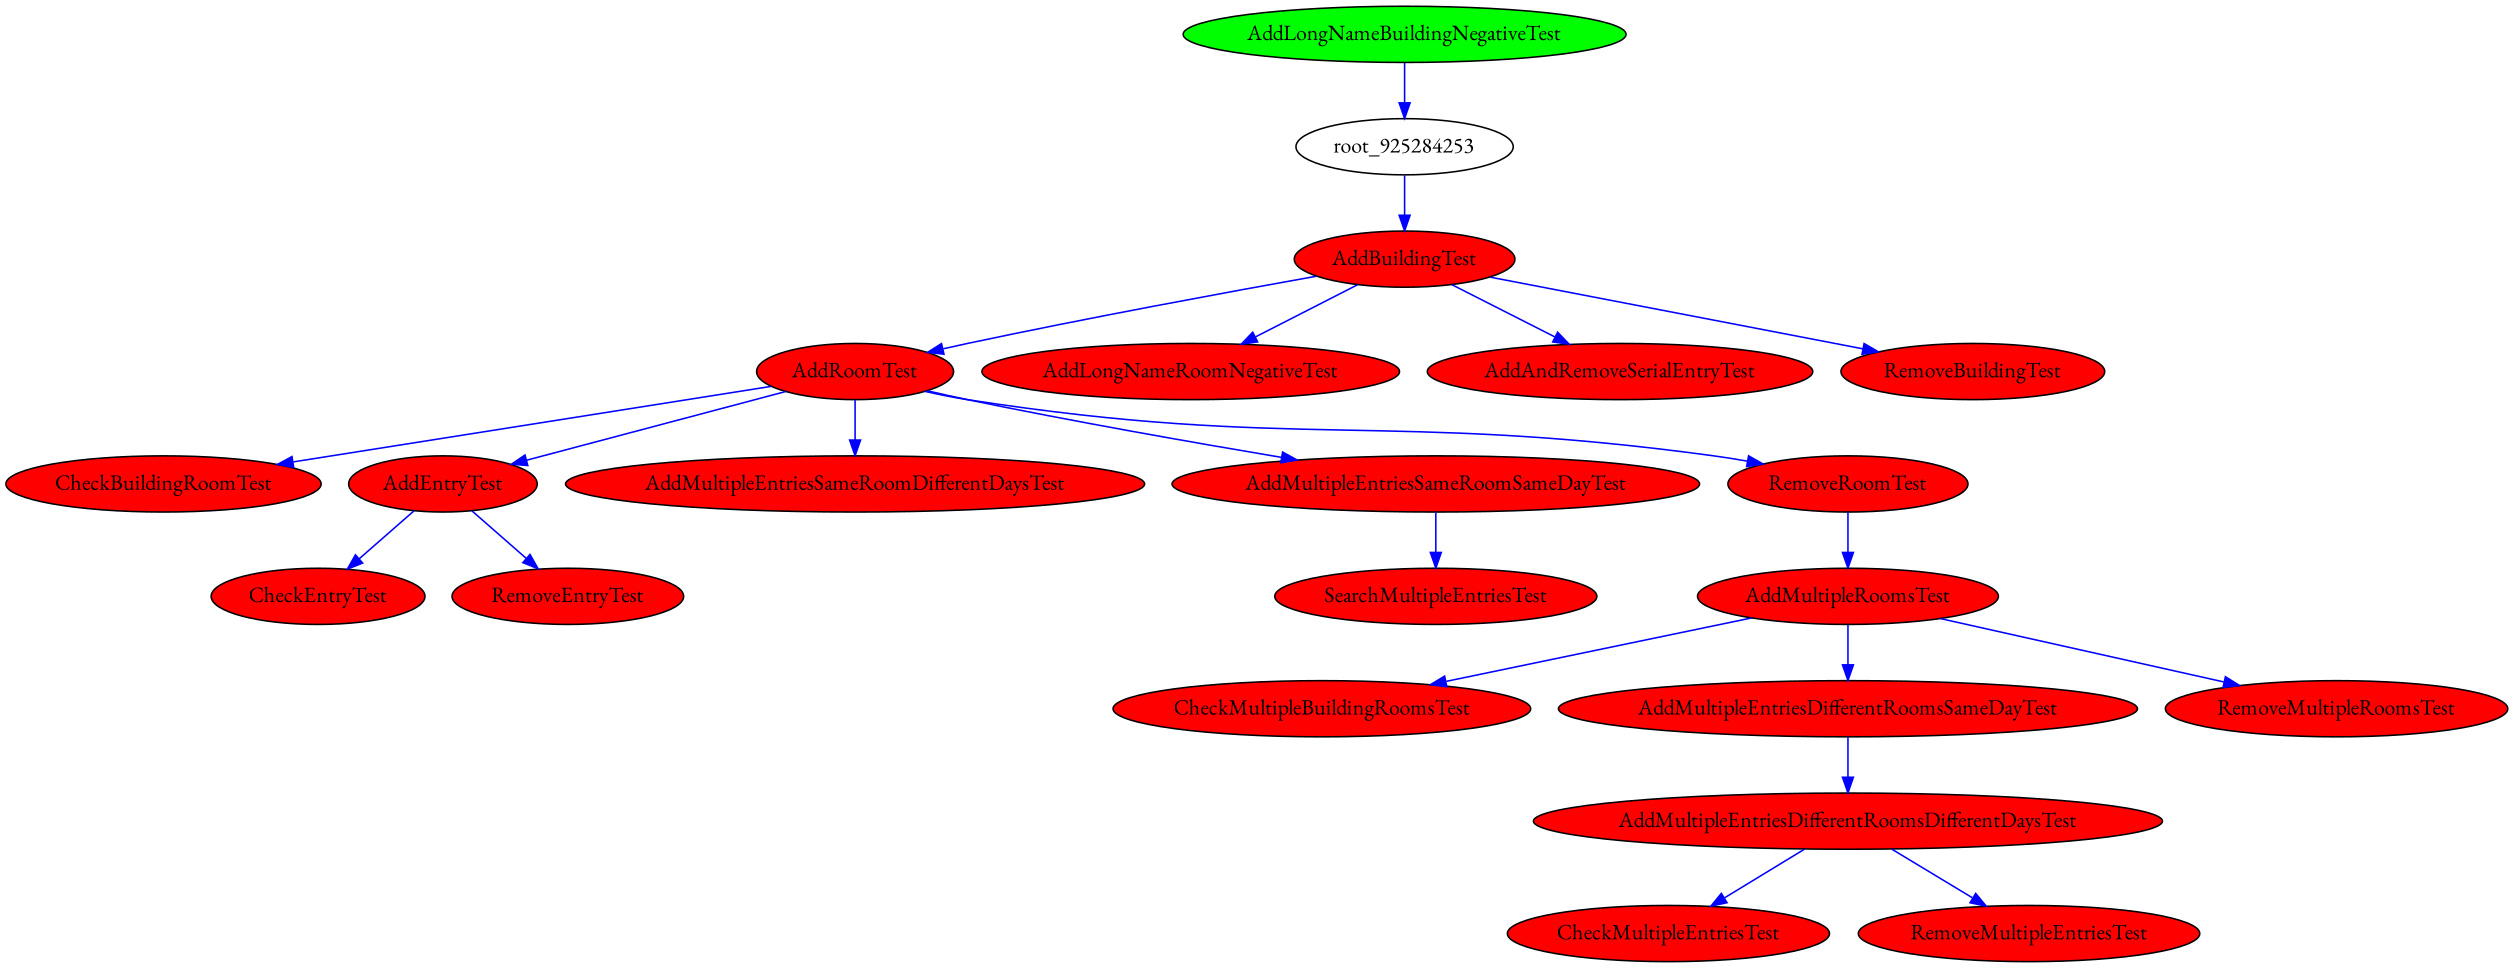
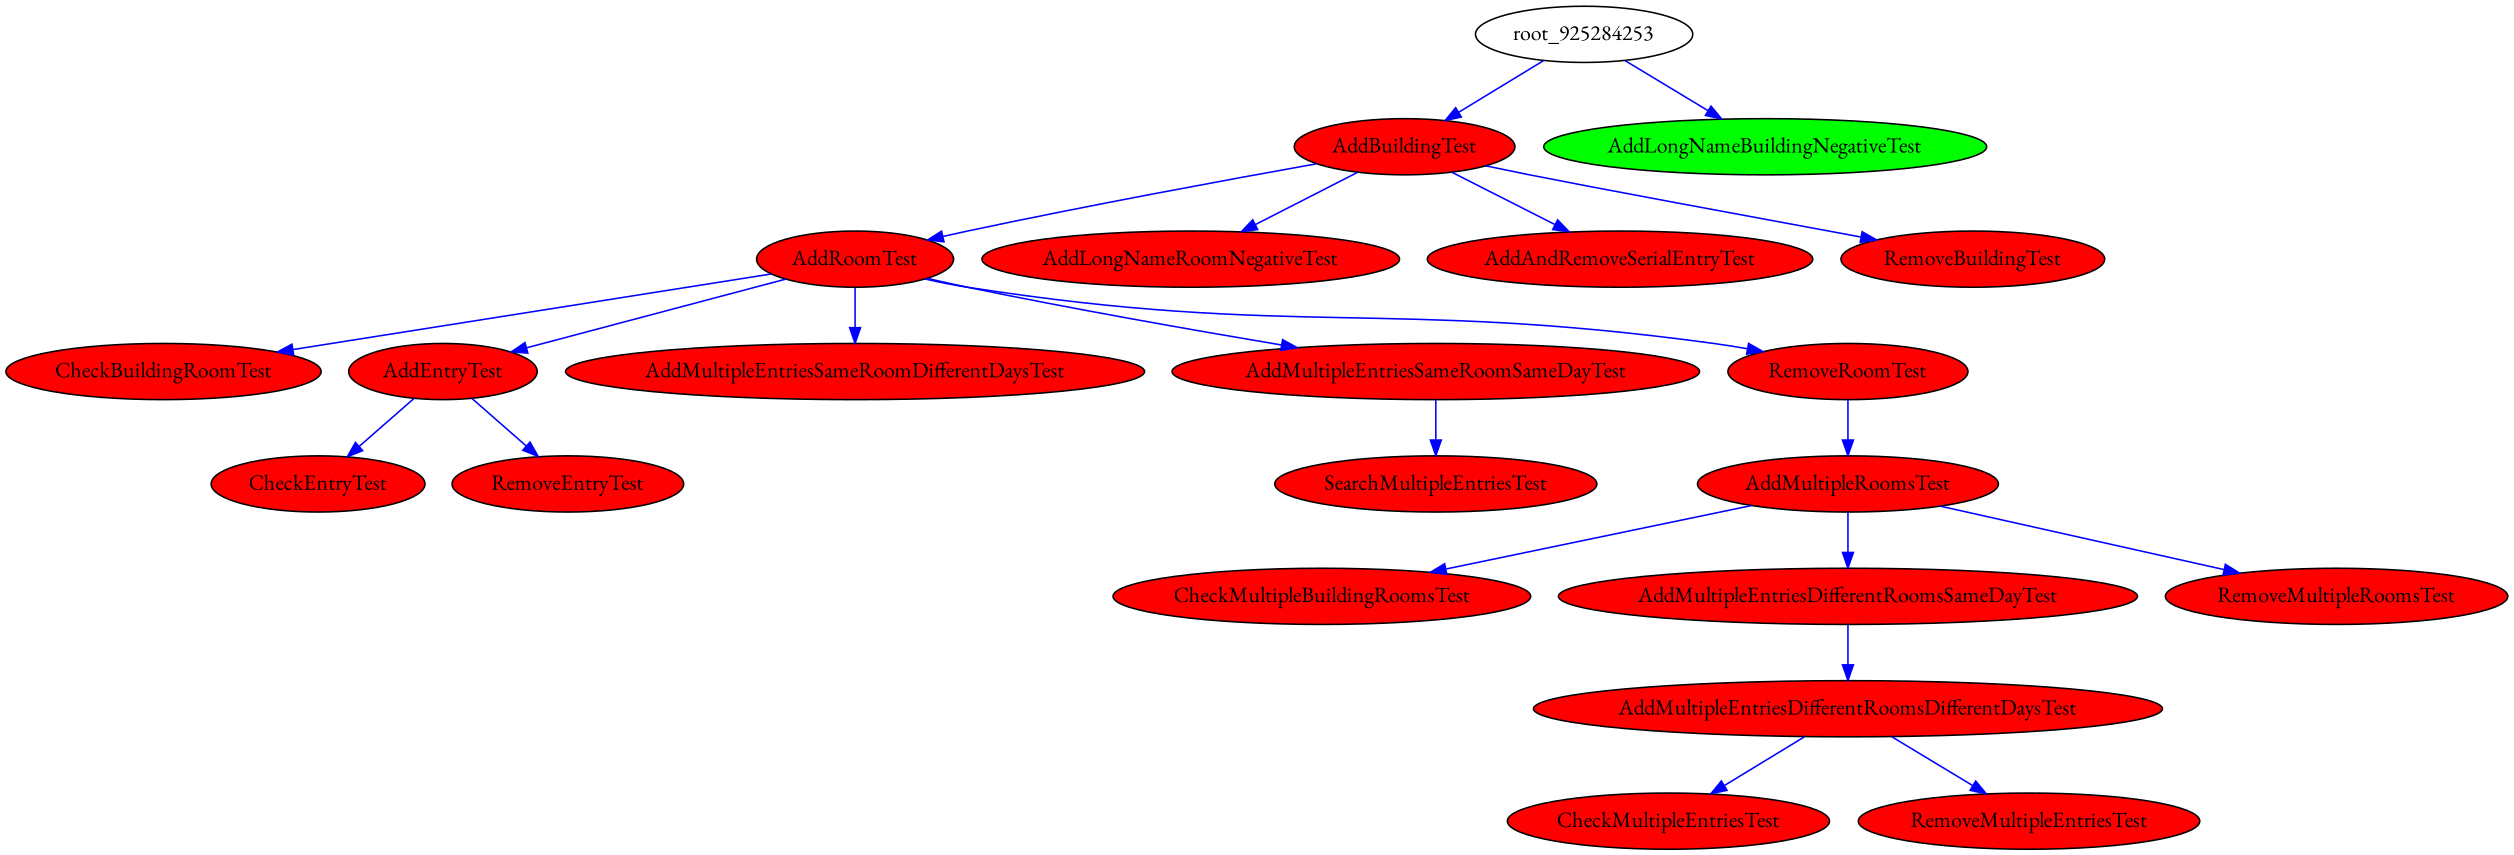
(1405, 83) -> (1666, 86)
